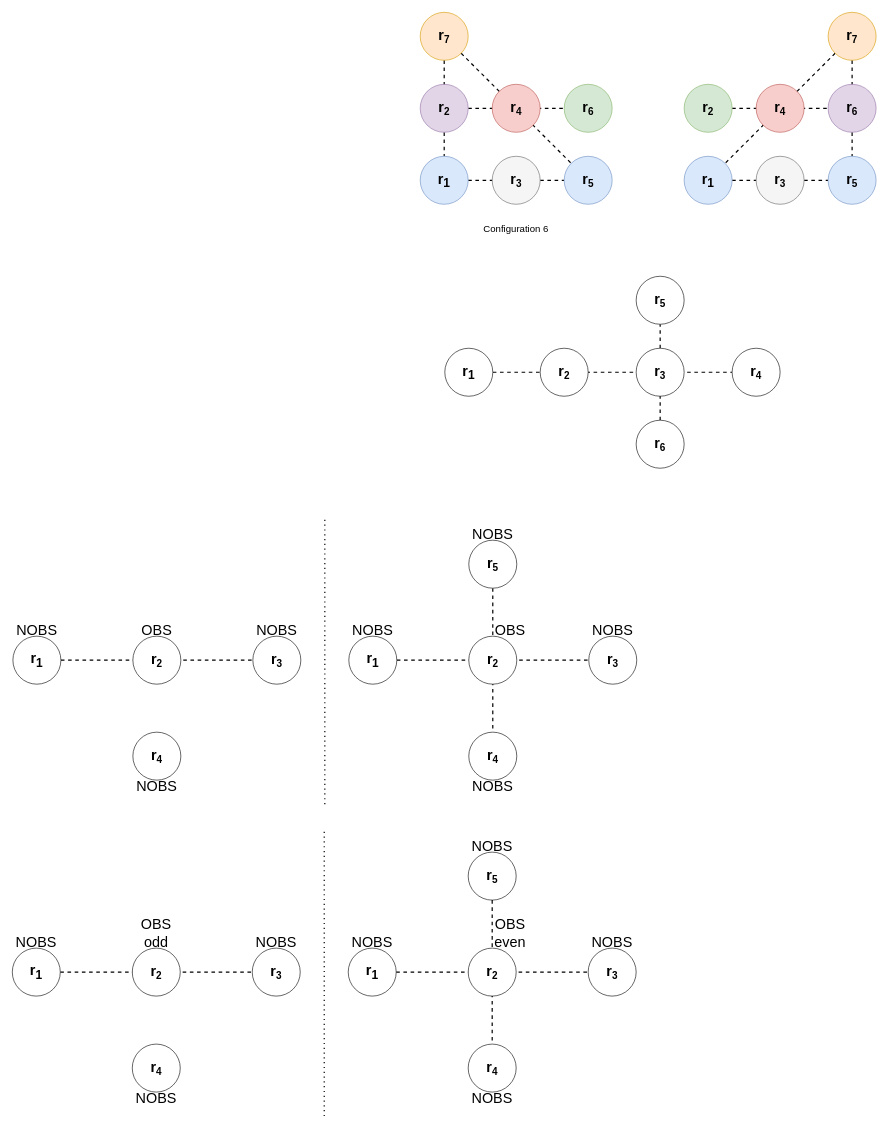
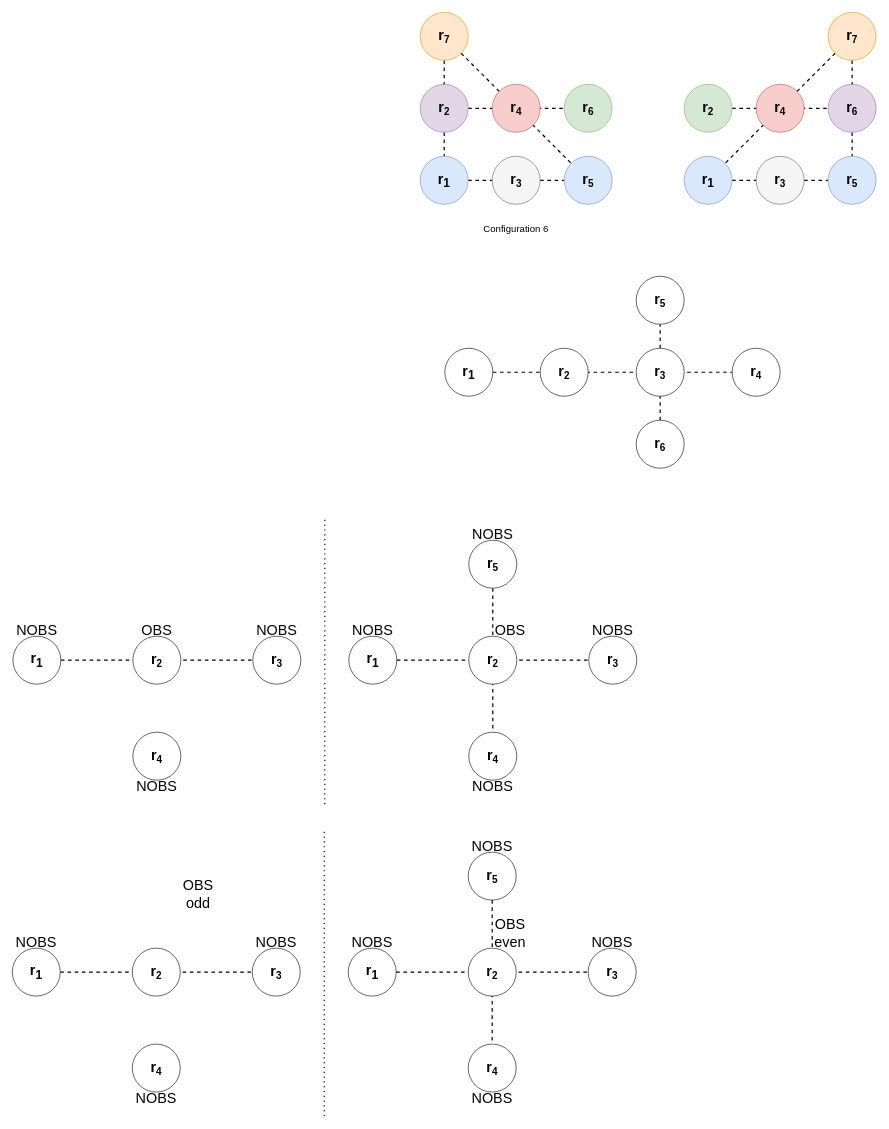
(156, 933) -> (198, 894)
